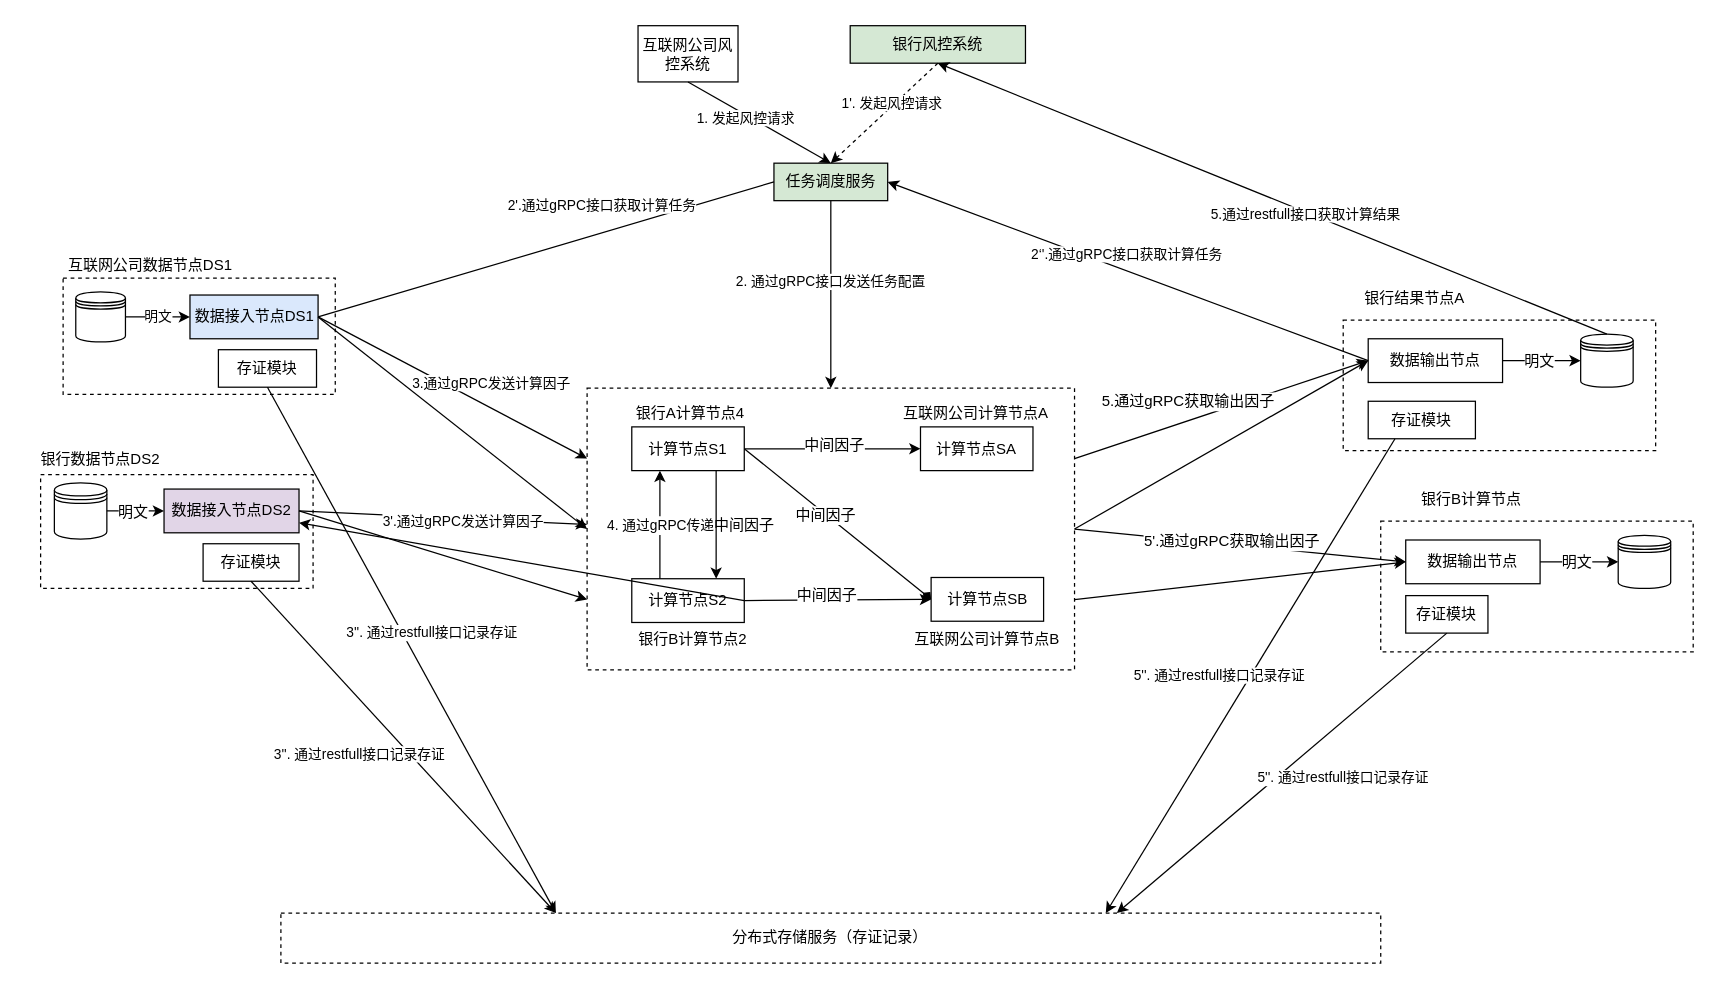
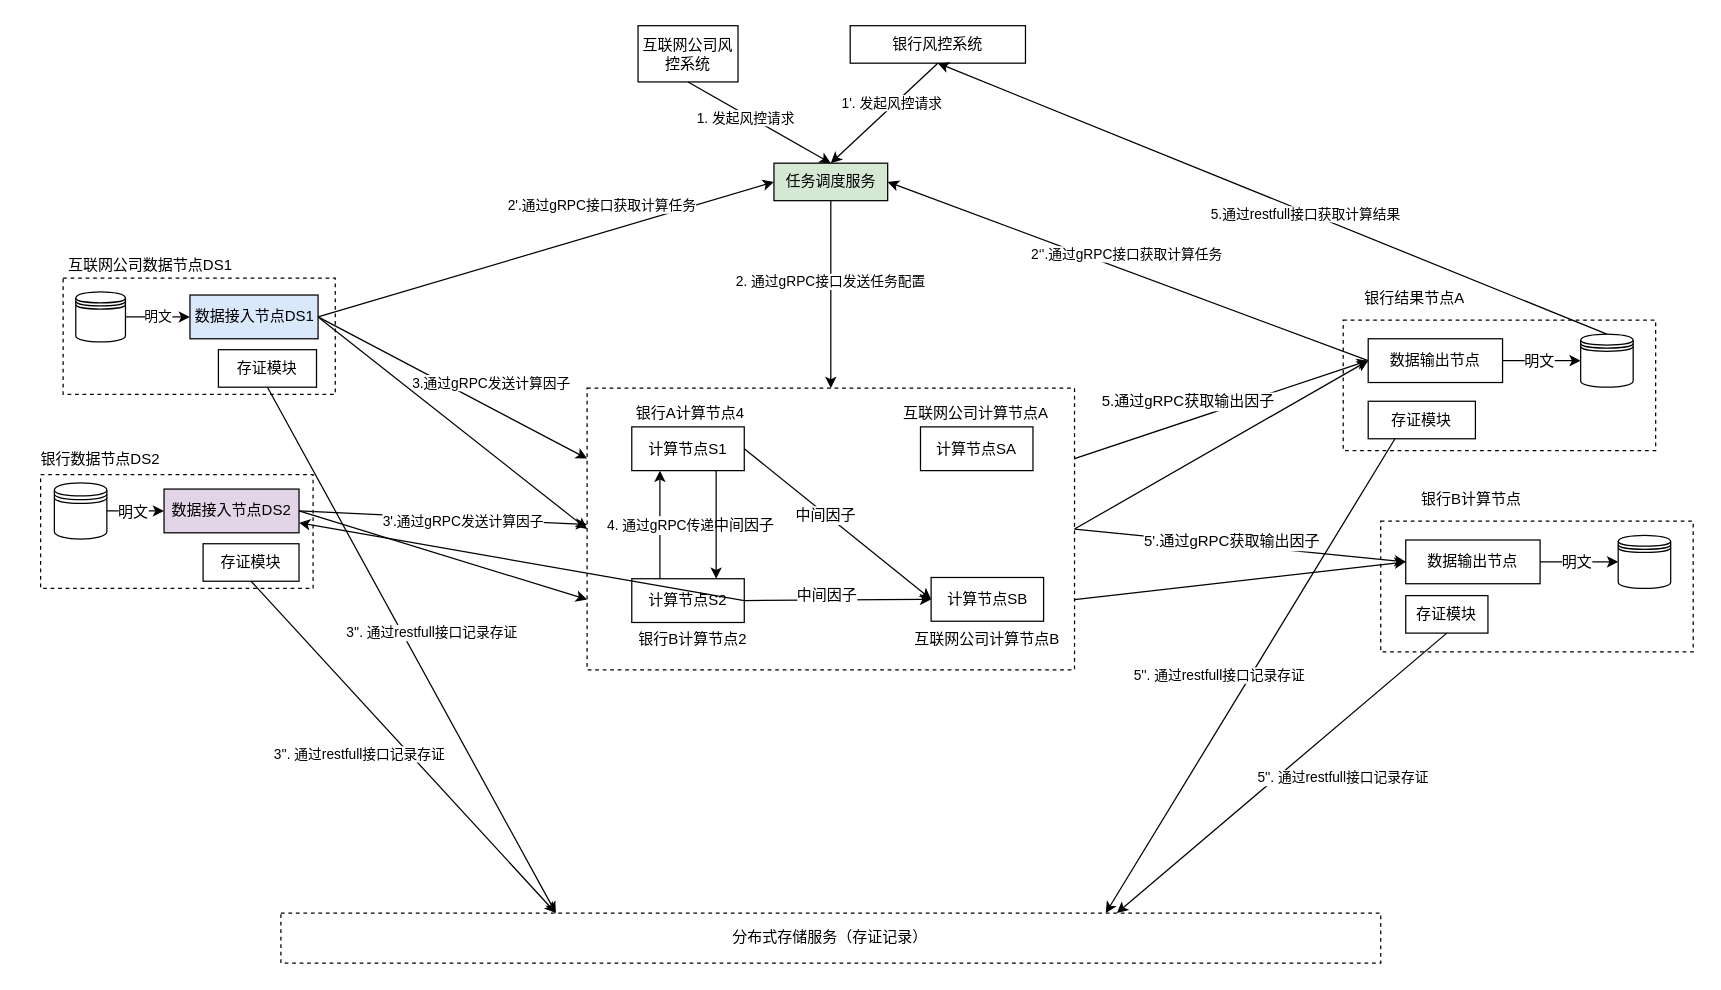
(938, 44) -> (938, 44)
(862, 134) -> (862, 134)
(767, 184) -> (765, 185)
(831, 449) -> none
(923, 593) -> (923, 592)
